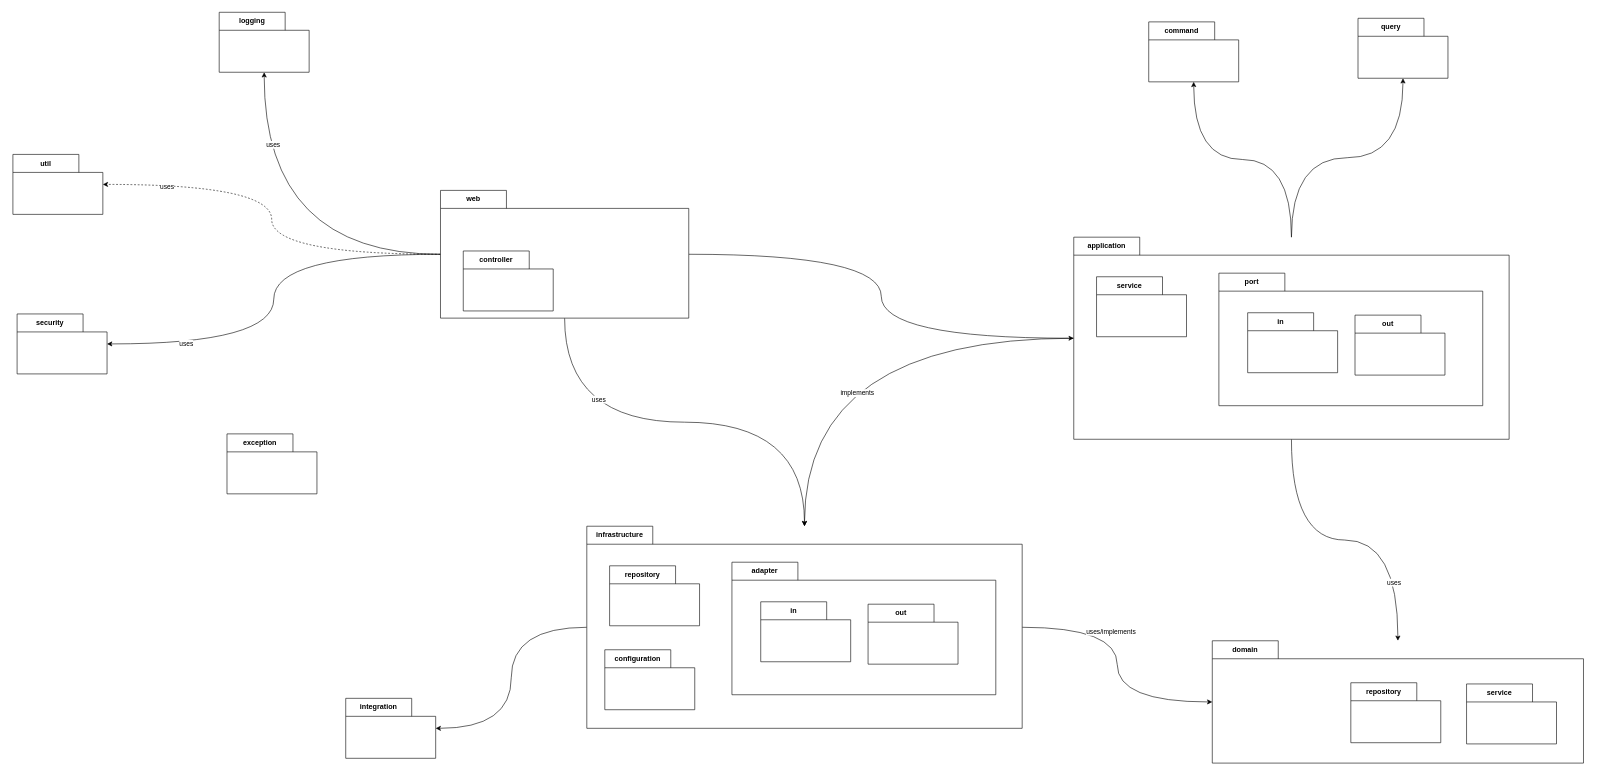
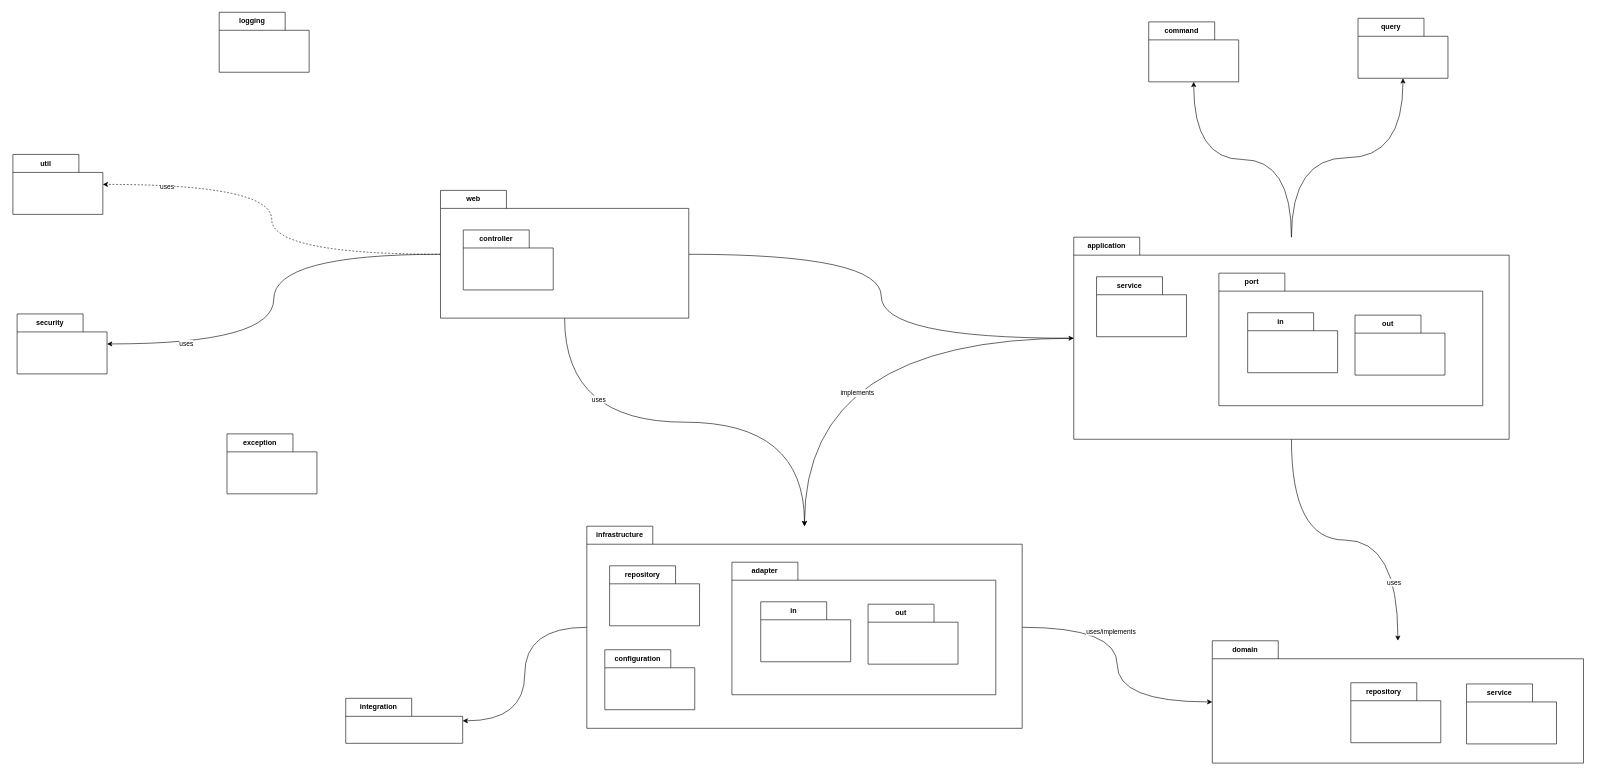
(337, 231) -> none
(508, 281) -> (508, 260)
(390, 729) -> (404, 721)
